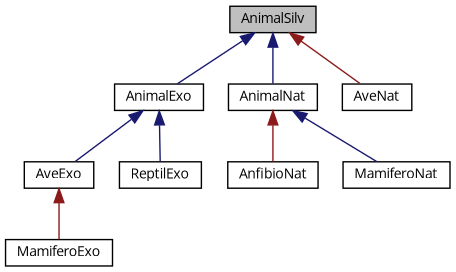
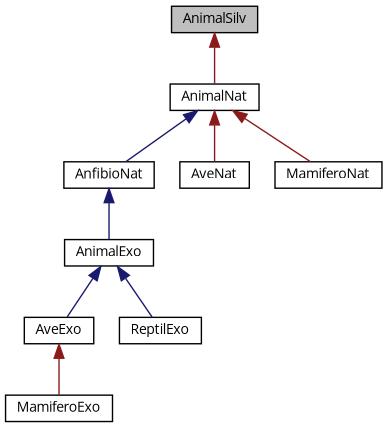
(210, 62) -> (109, 221)
(331, 62) -> (215, 143)
(273, 66) -> (215, 66)
(341, 140) -> (278, 140)
(273, 143) -> (156, 140)
